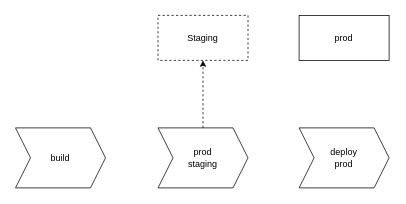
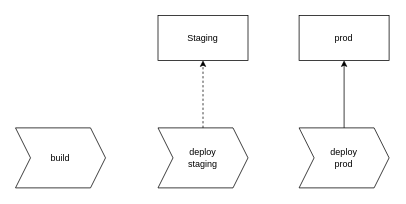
(203, 38) -> (203, 38)
none -> (344, 67)
(203, 158) -> (203, 158)
